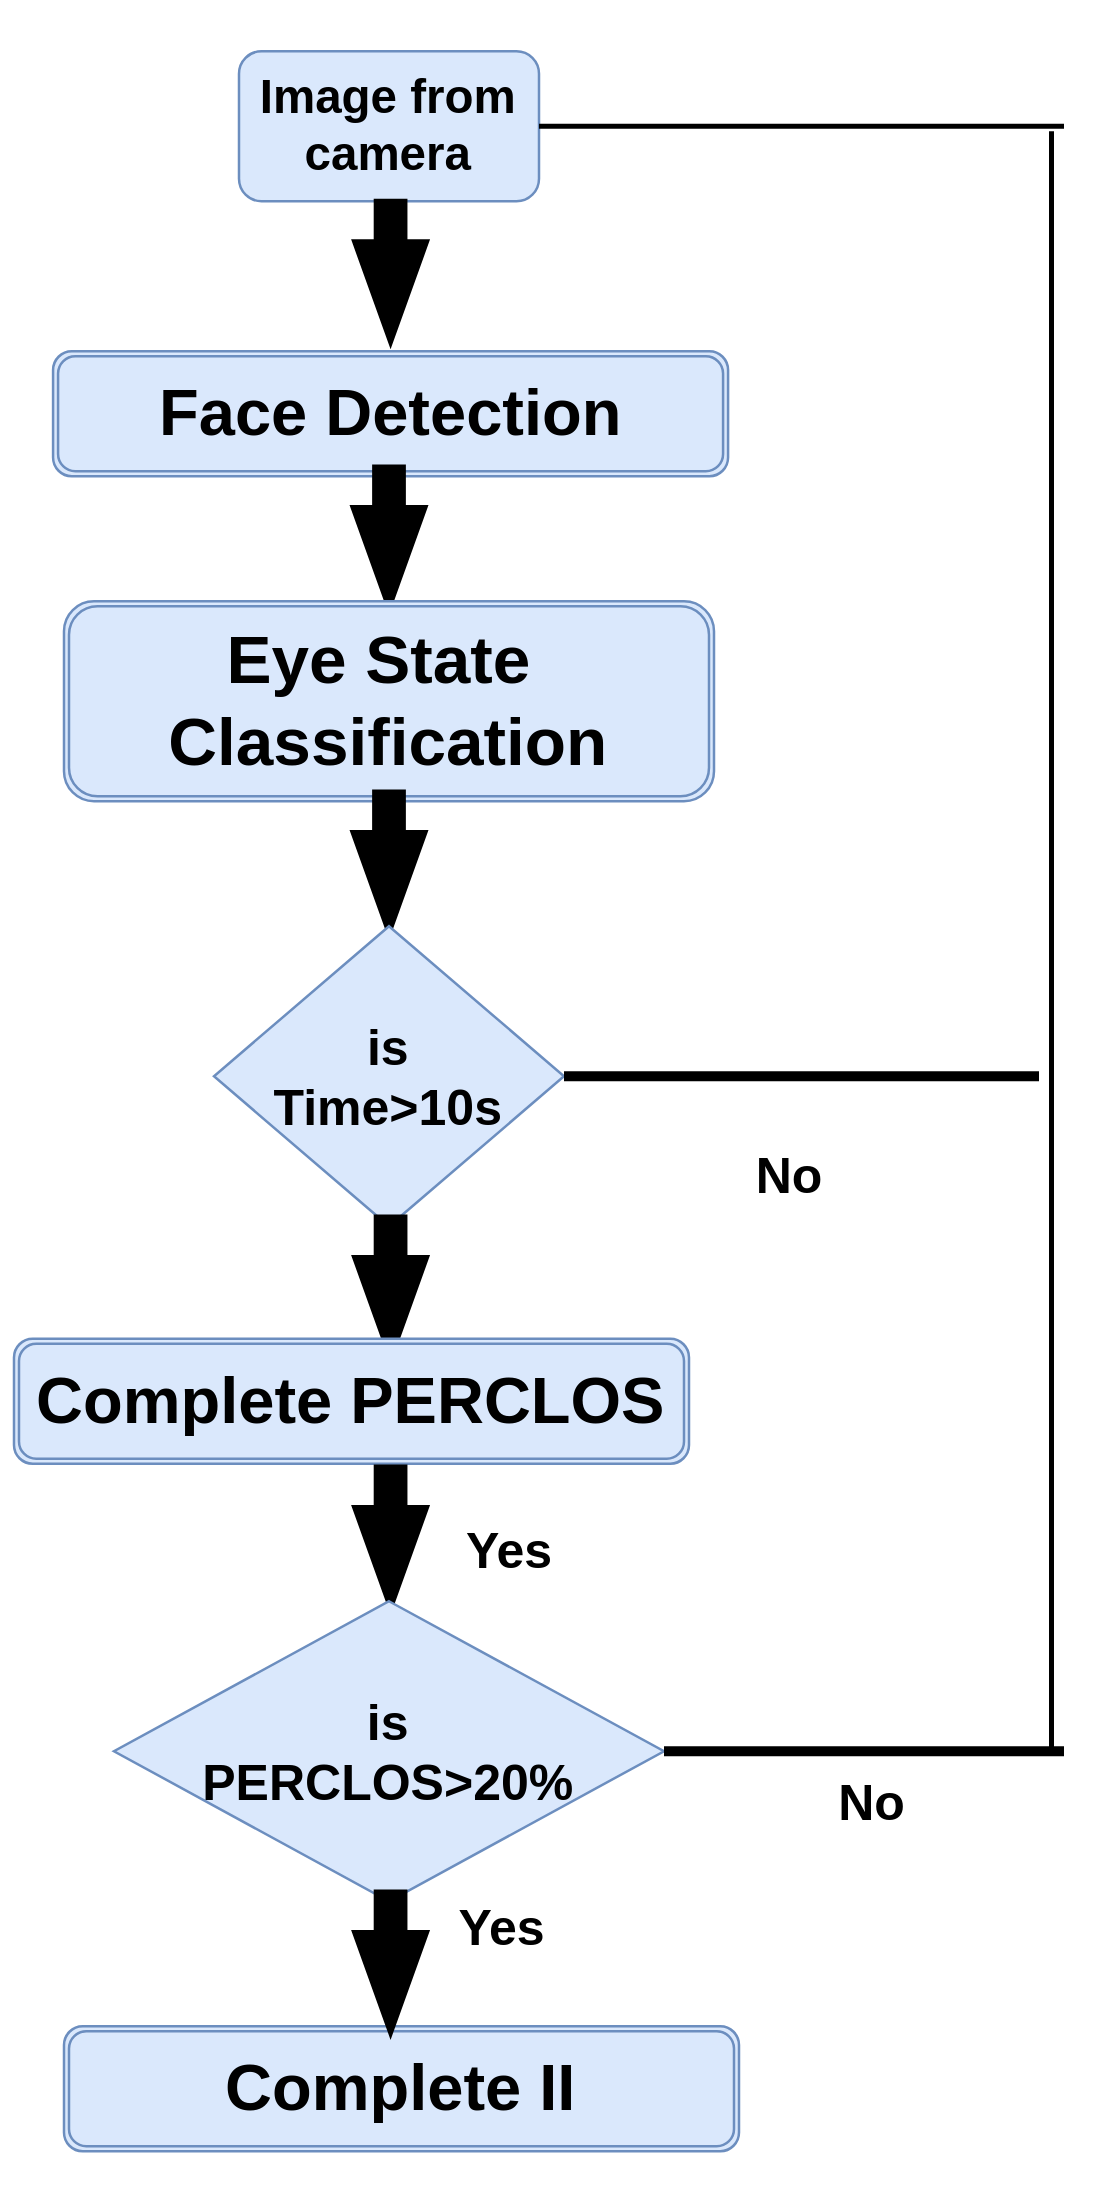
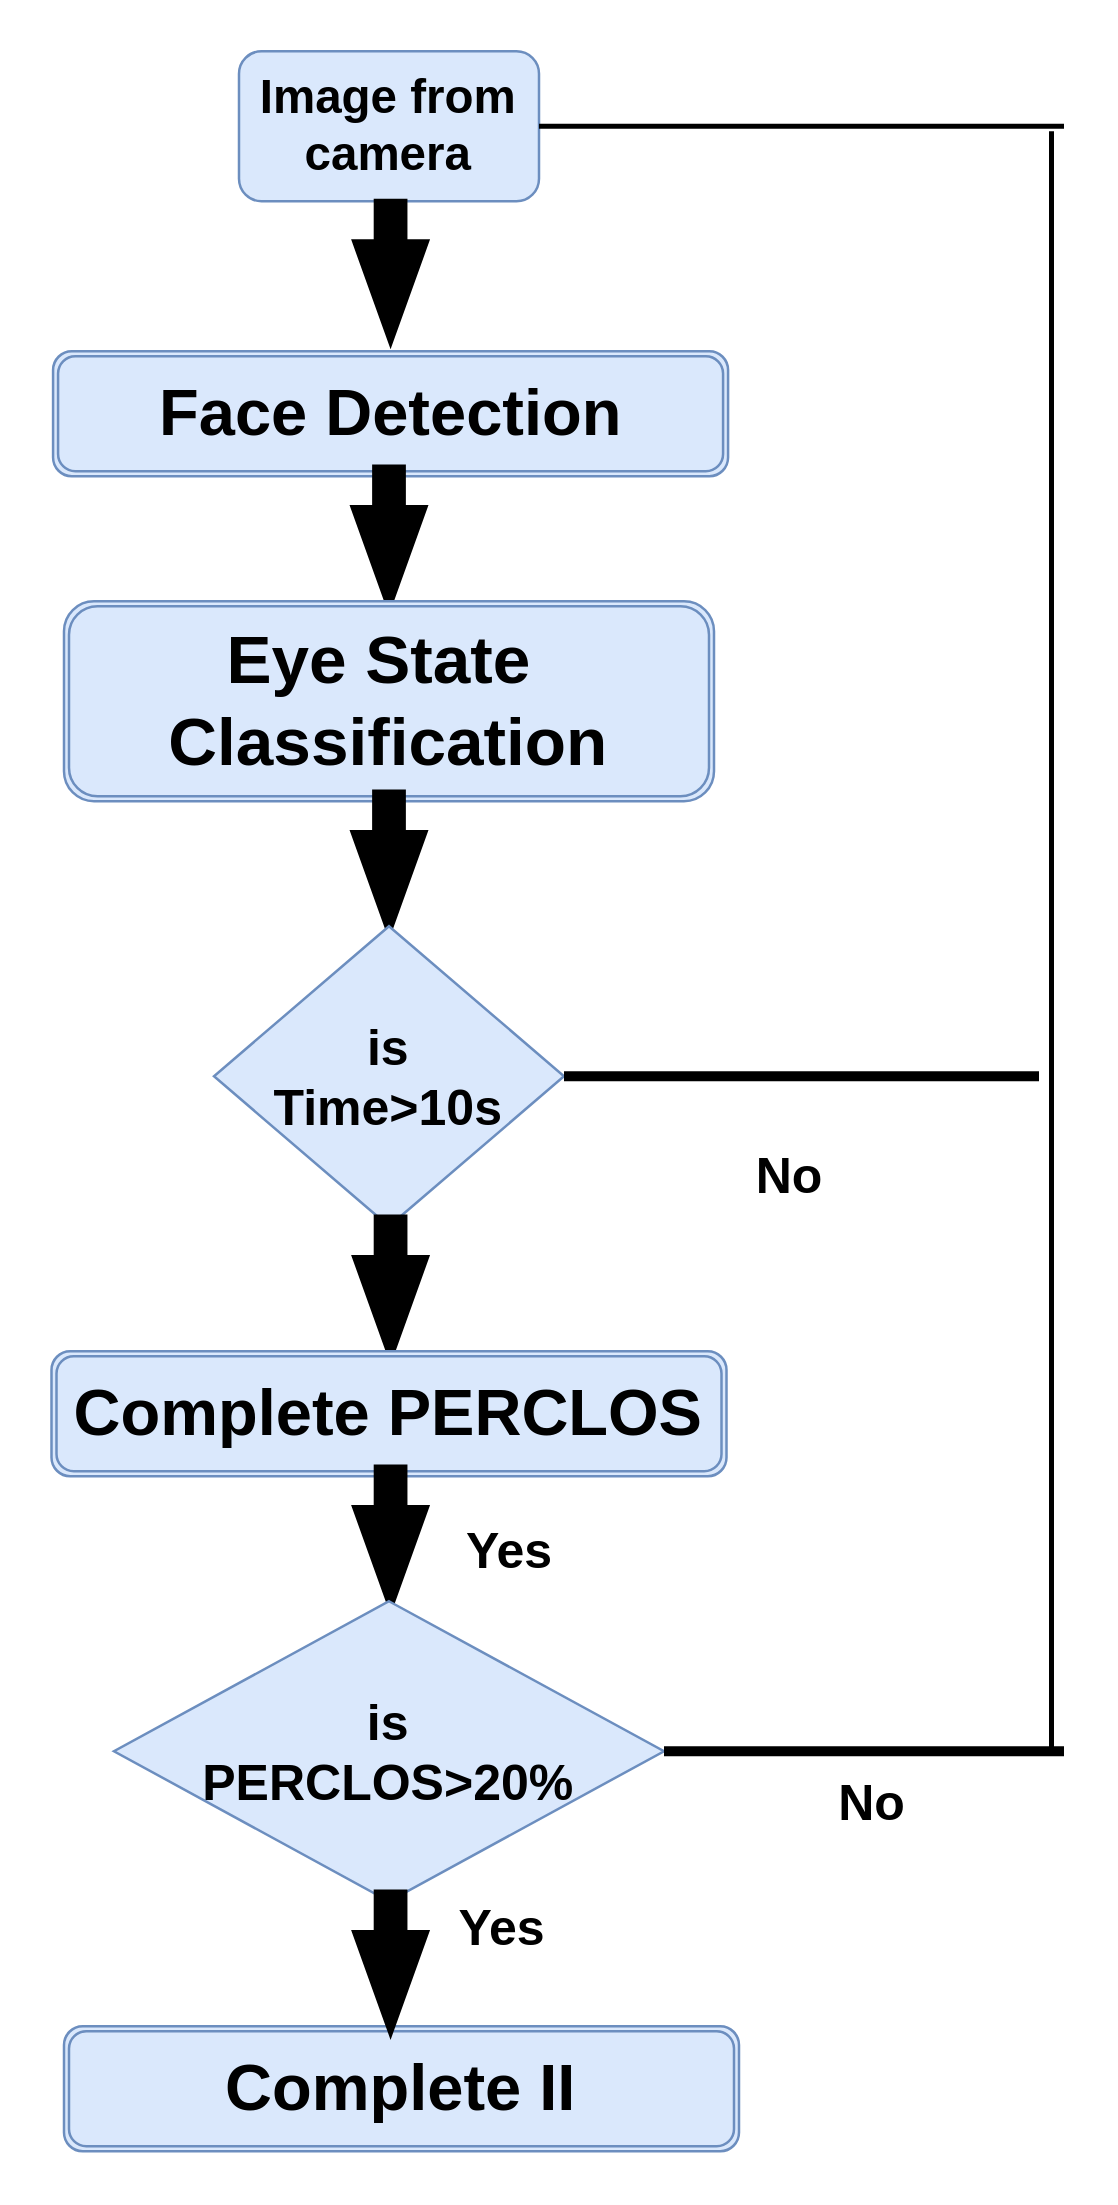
(351, 1401) -> (389, 1414)
